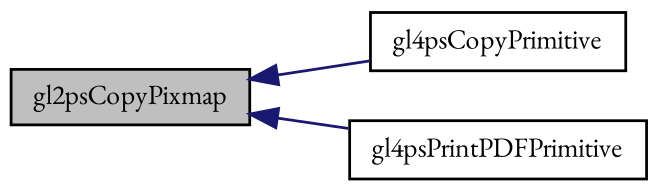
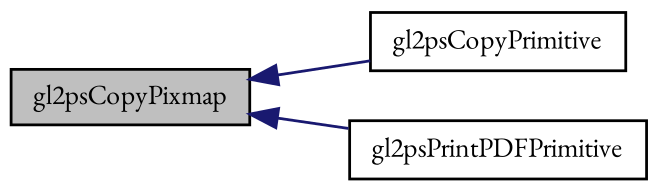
(498, 42) -> (498, 42)
(498, 150) -> (498, 150)
